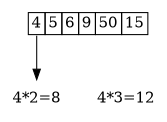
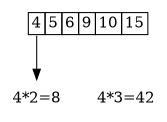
(109, 23) -> (109, 23)
(126, 99) -> (126, 99)
